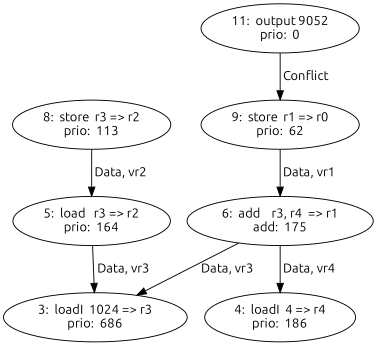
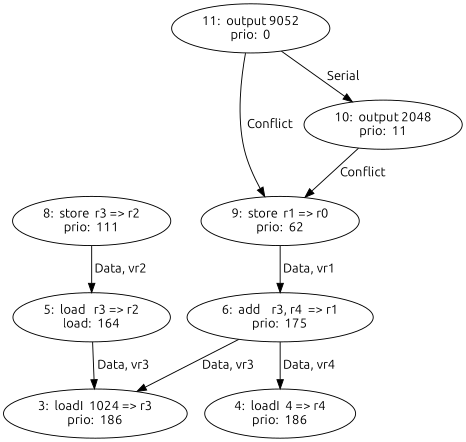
(92, 125) -> (92, 221)
none -> (383, 125)
(92, 221) -> (92, 317)
(280, 221) -> (280, 317)
(95, 317) -> (95, 414)
